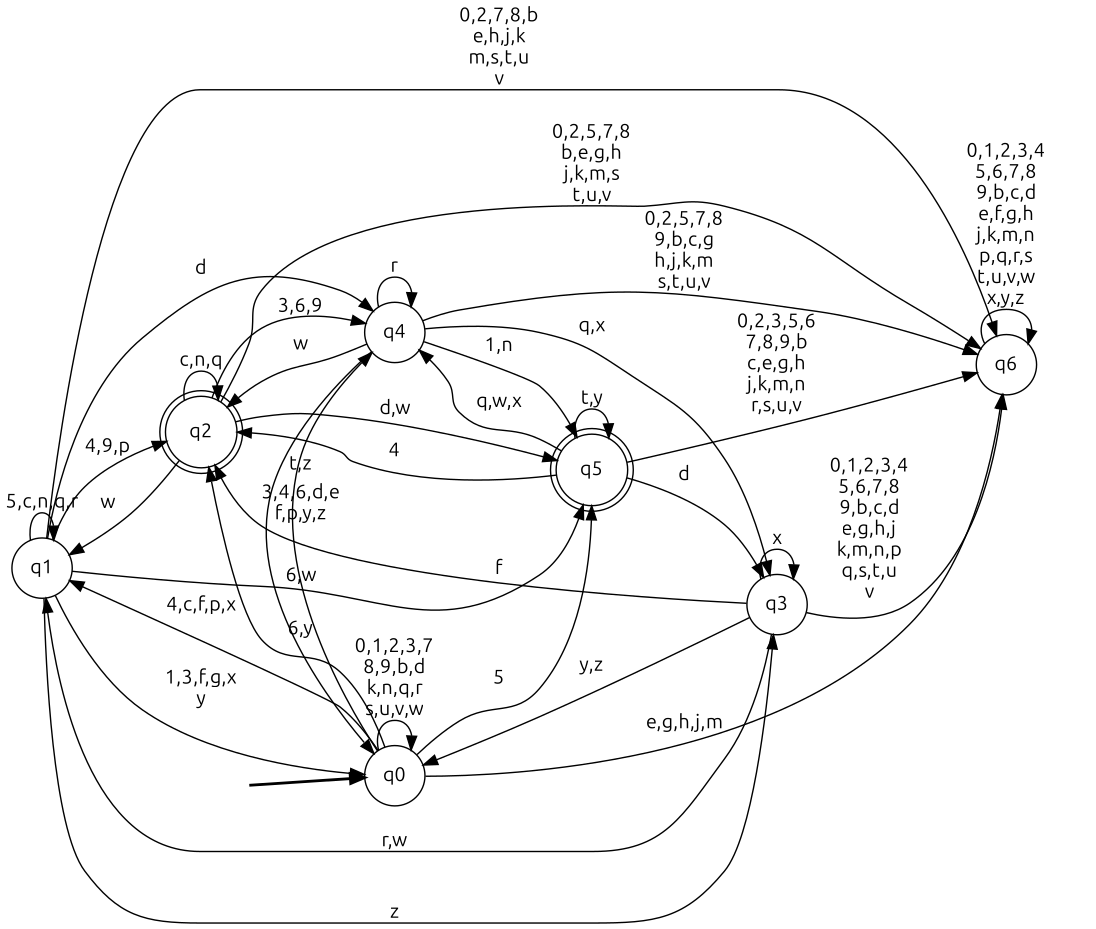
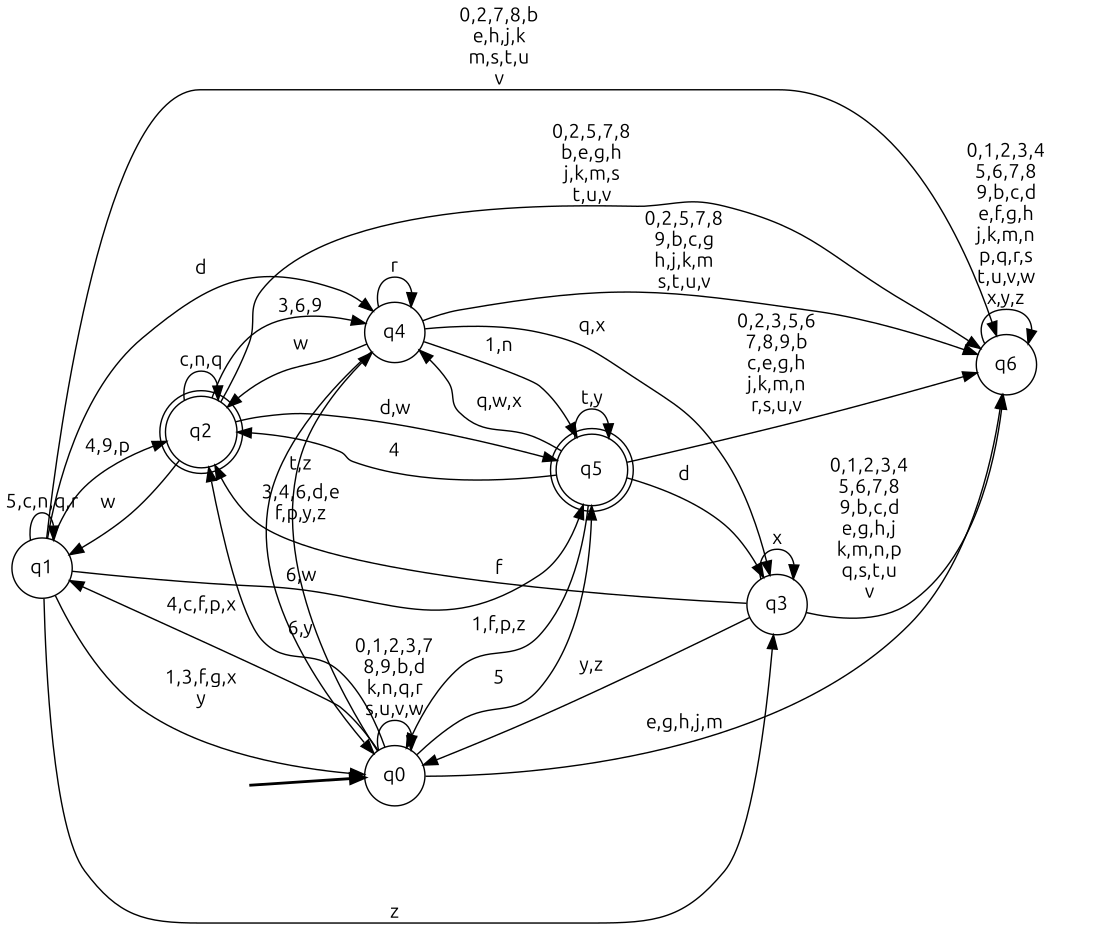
none -> (528, 645)
(395, 851) -> none
